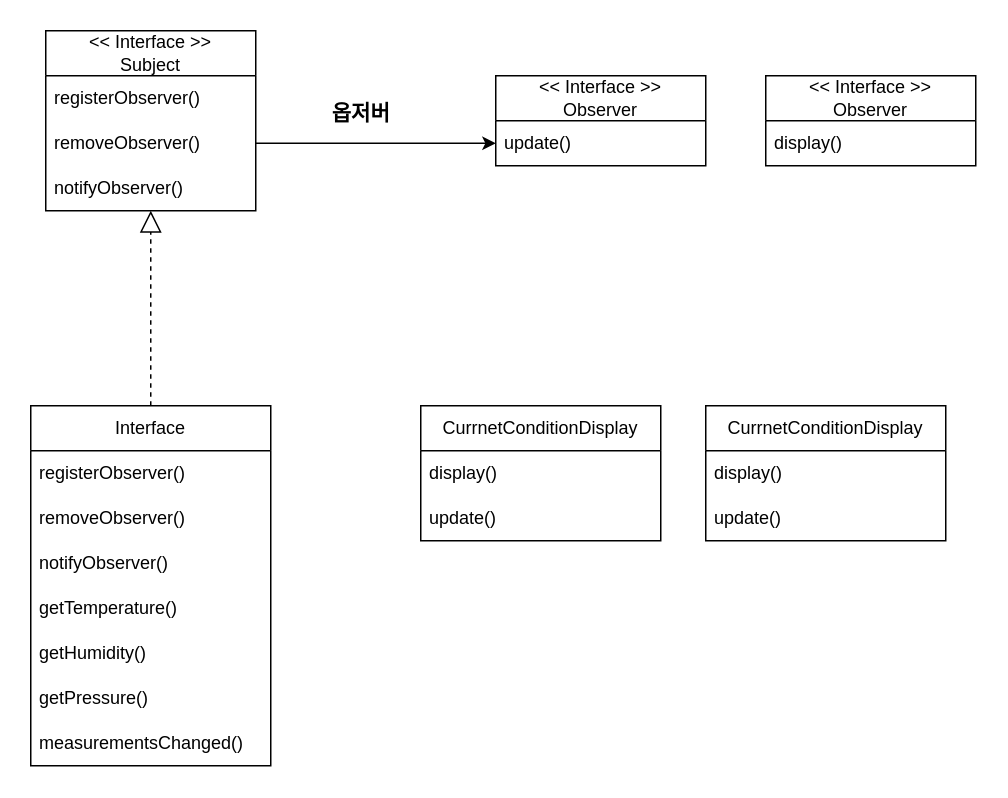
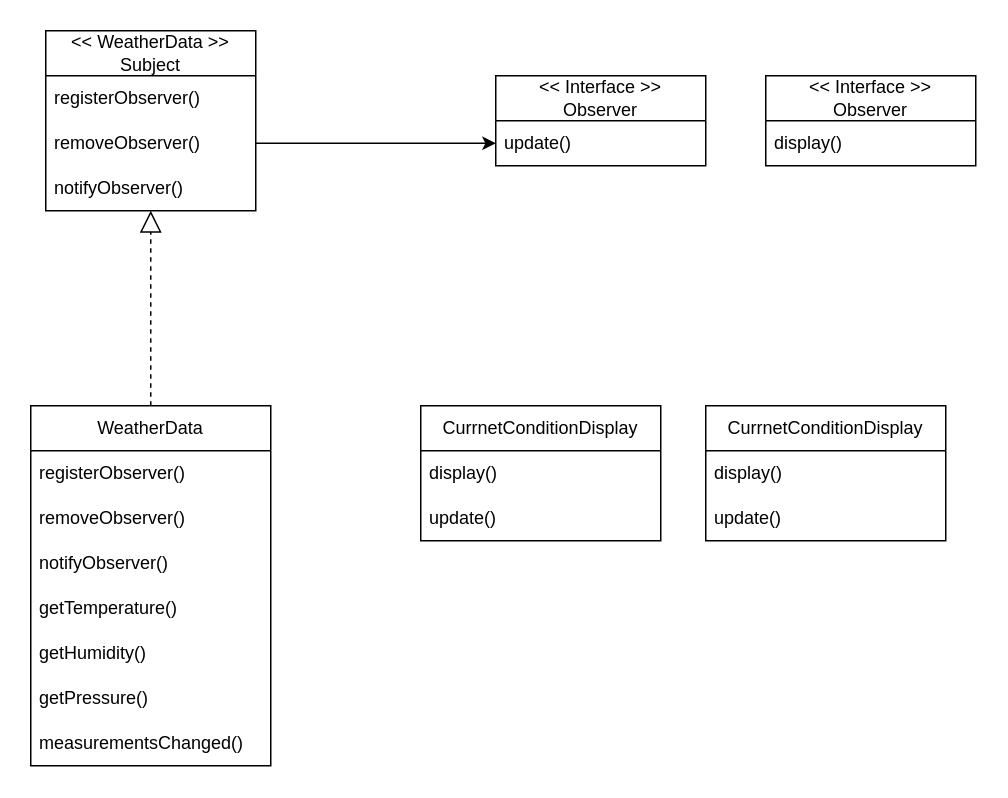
(151, 53) -> (151, 53)
(361, 113) -> none
(151, 428) -> (151, 428)
